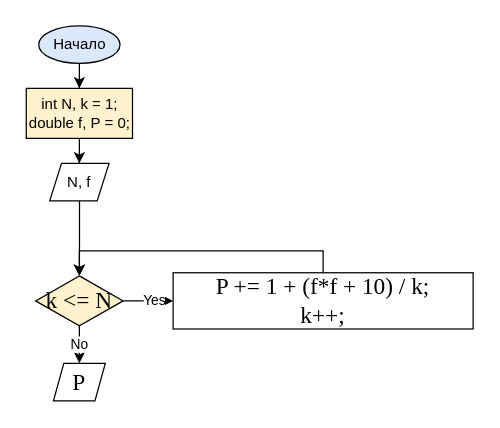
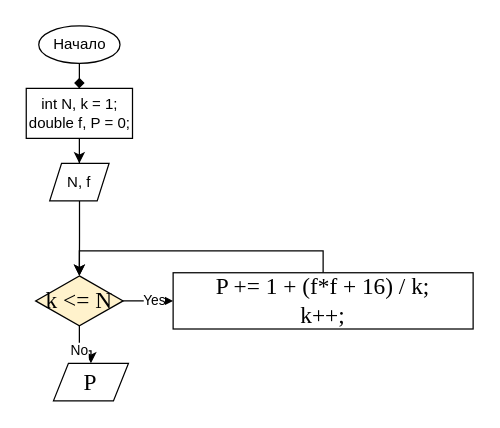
(79, 44) -> (79, 44)
(79, 78) -> (79, 77)
(79, 113) -> (79, 113)
(323, 301) -> (323, 301)
(79, 382) -> (91, 382)
